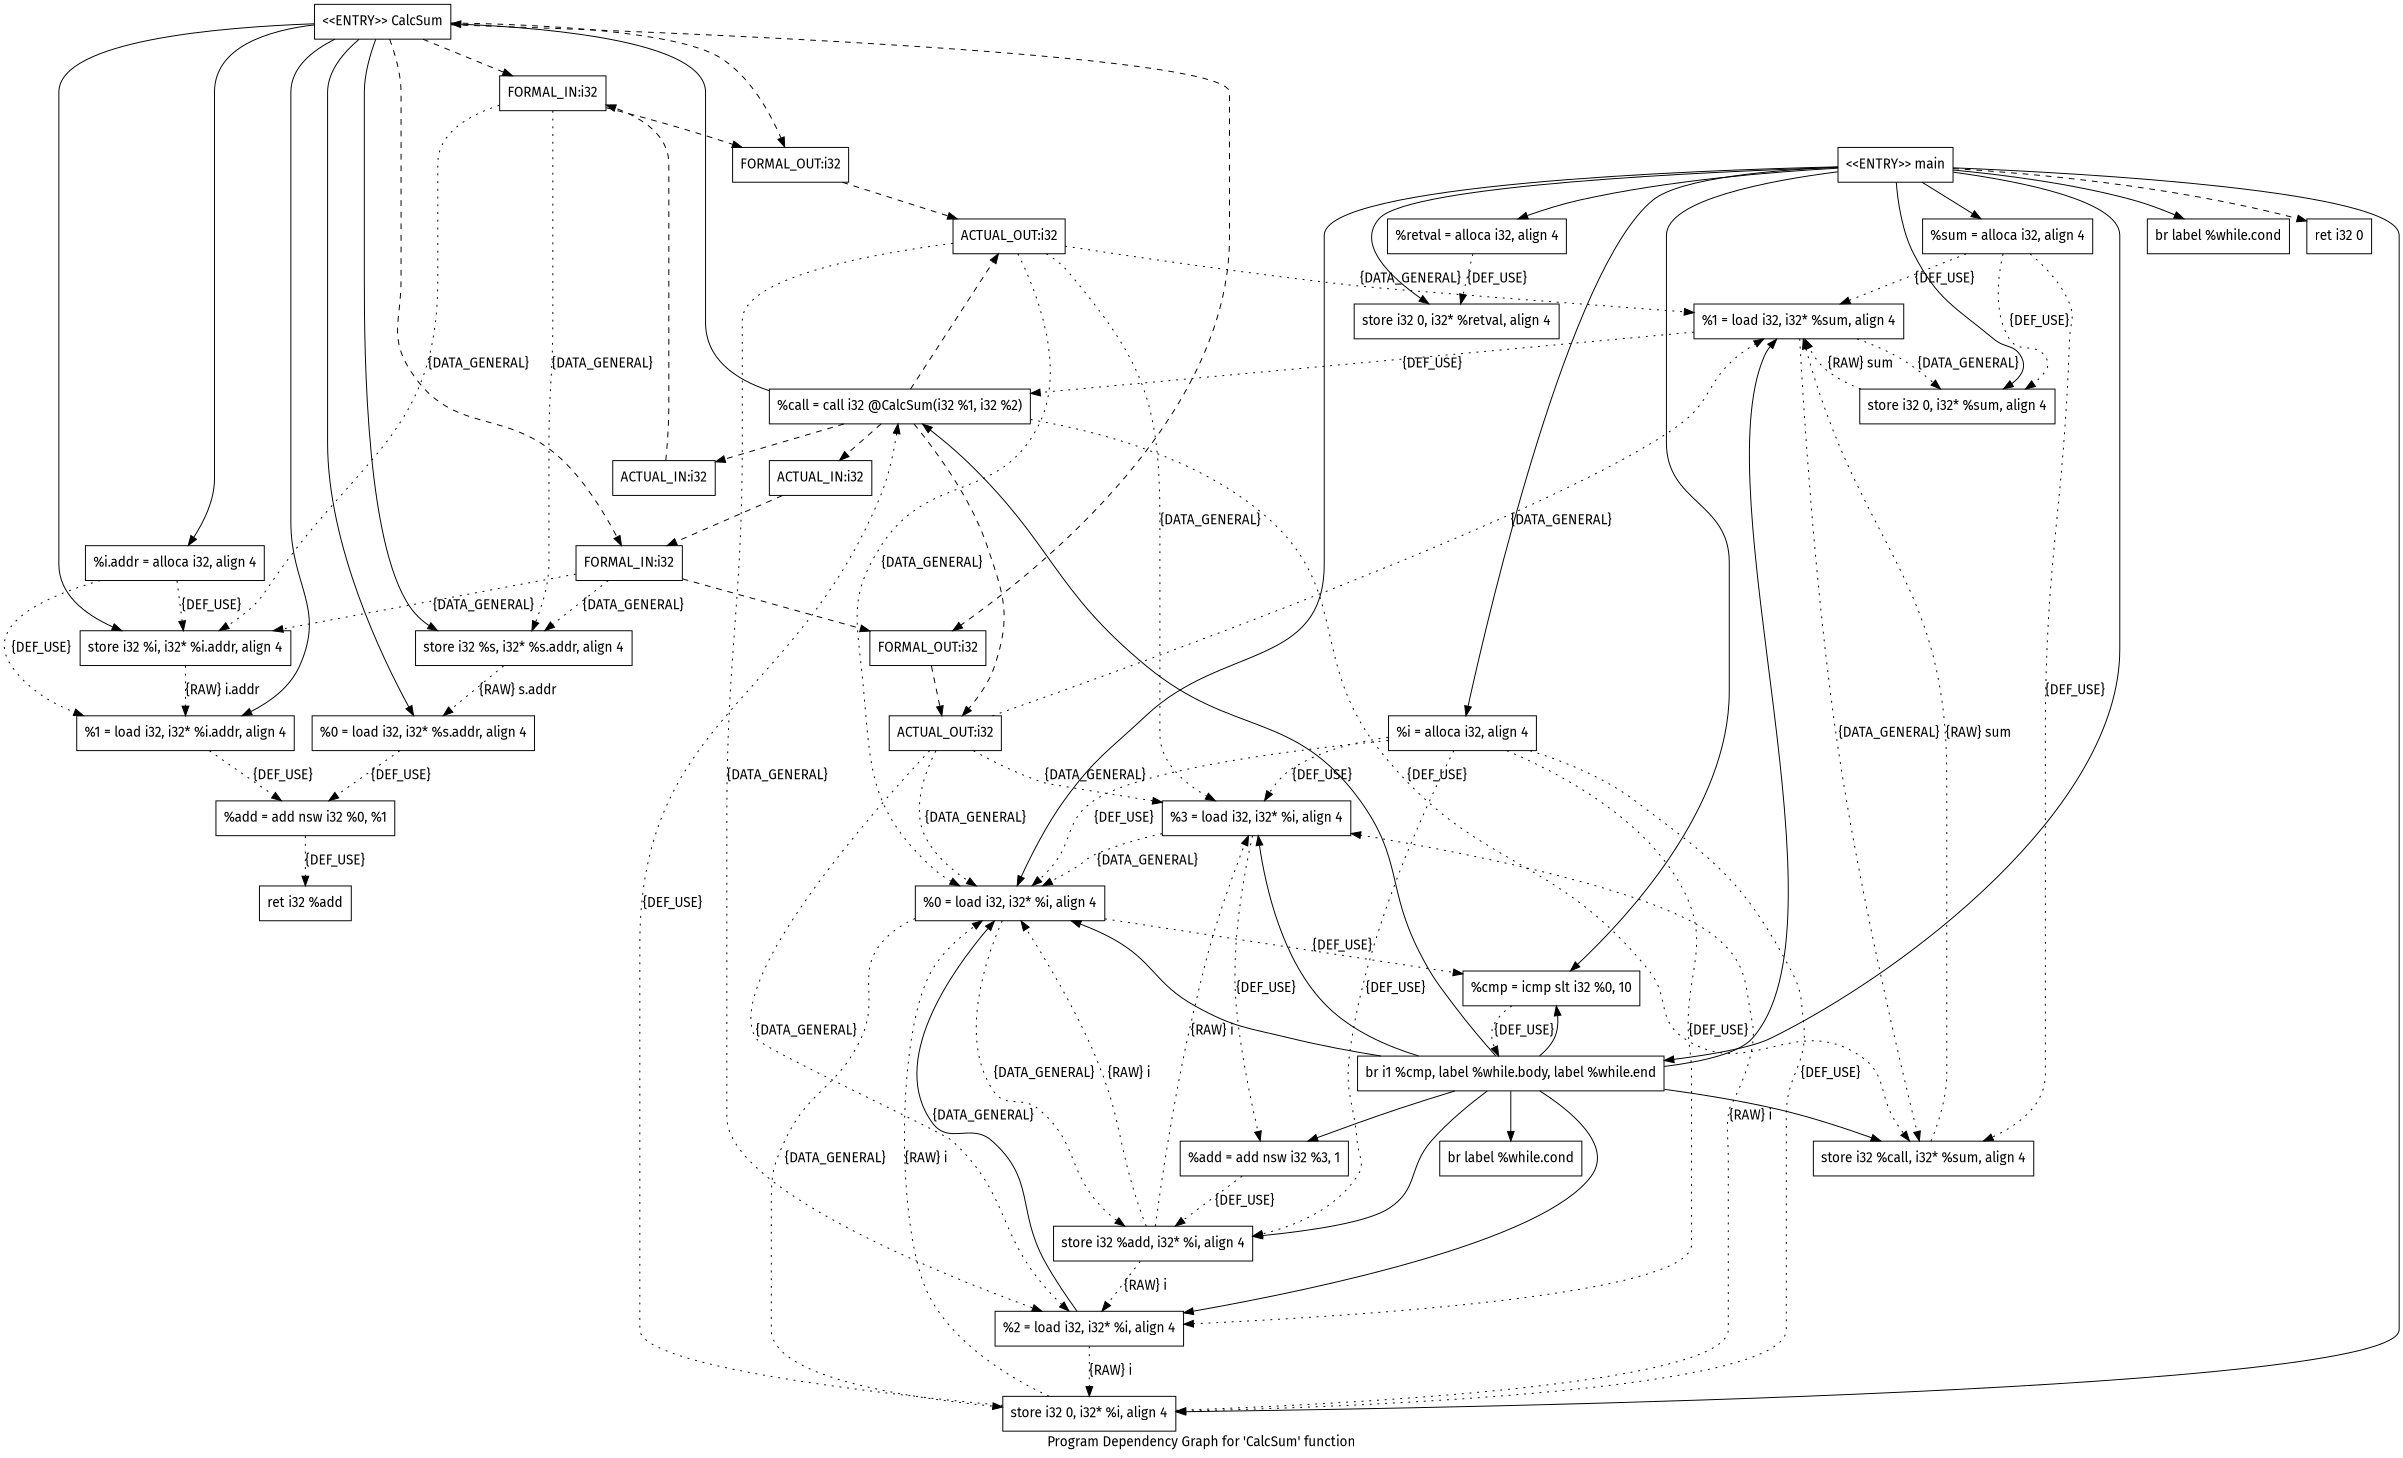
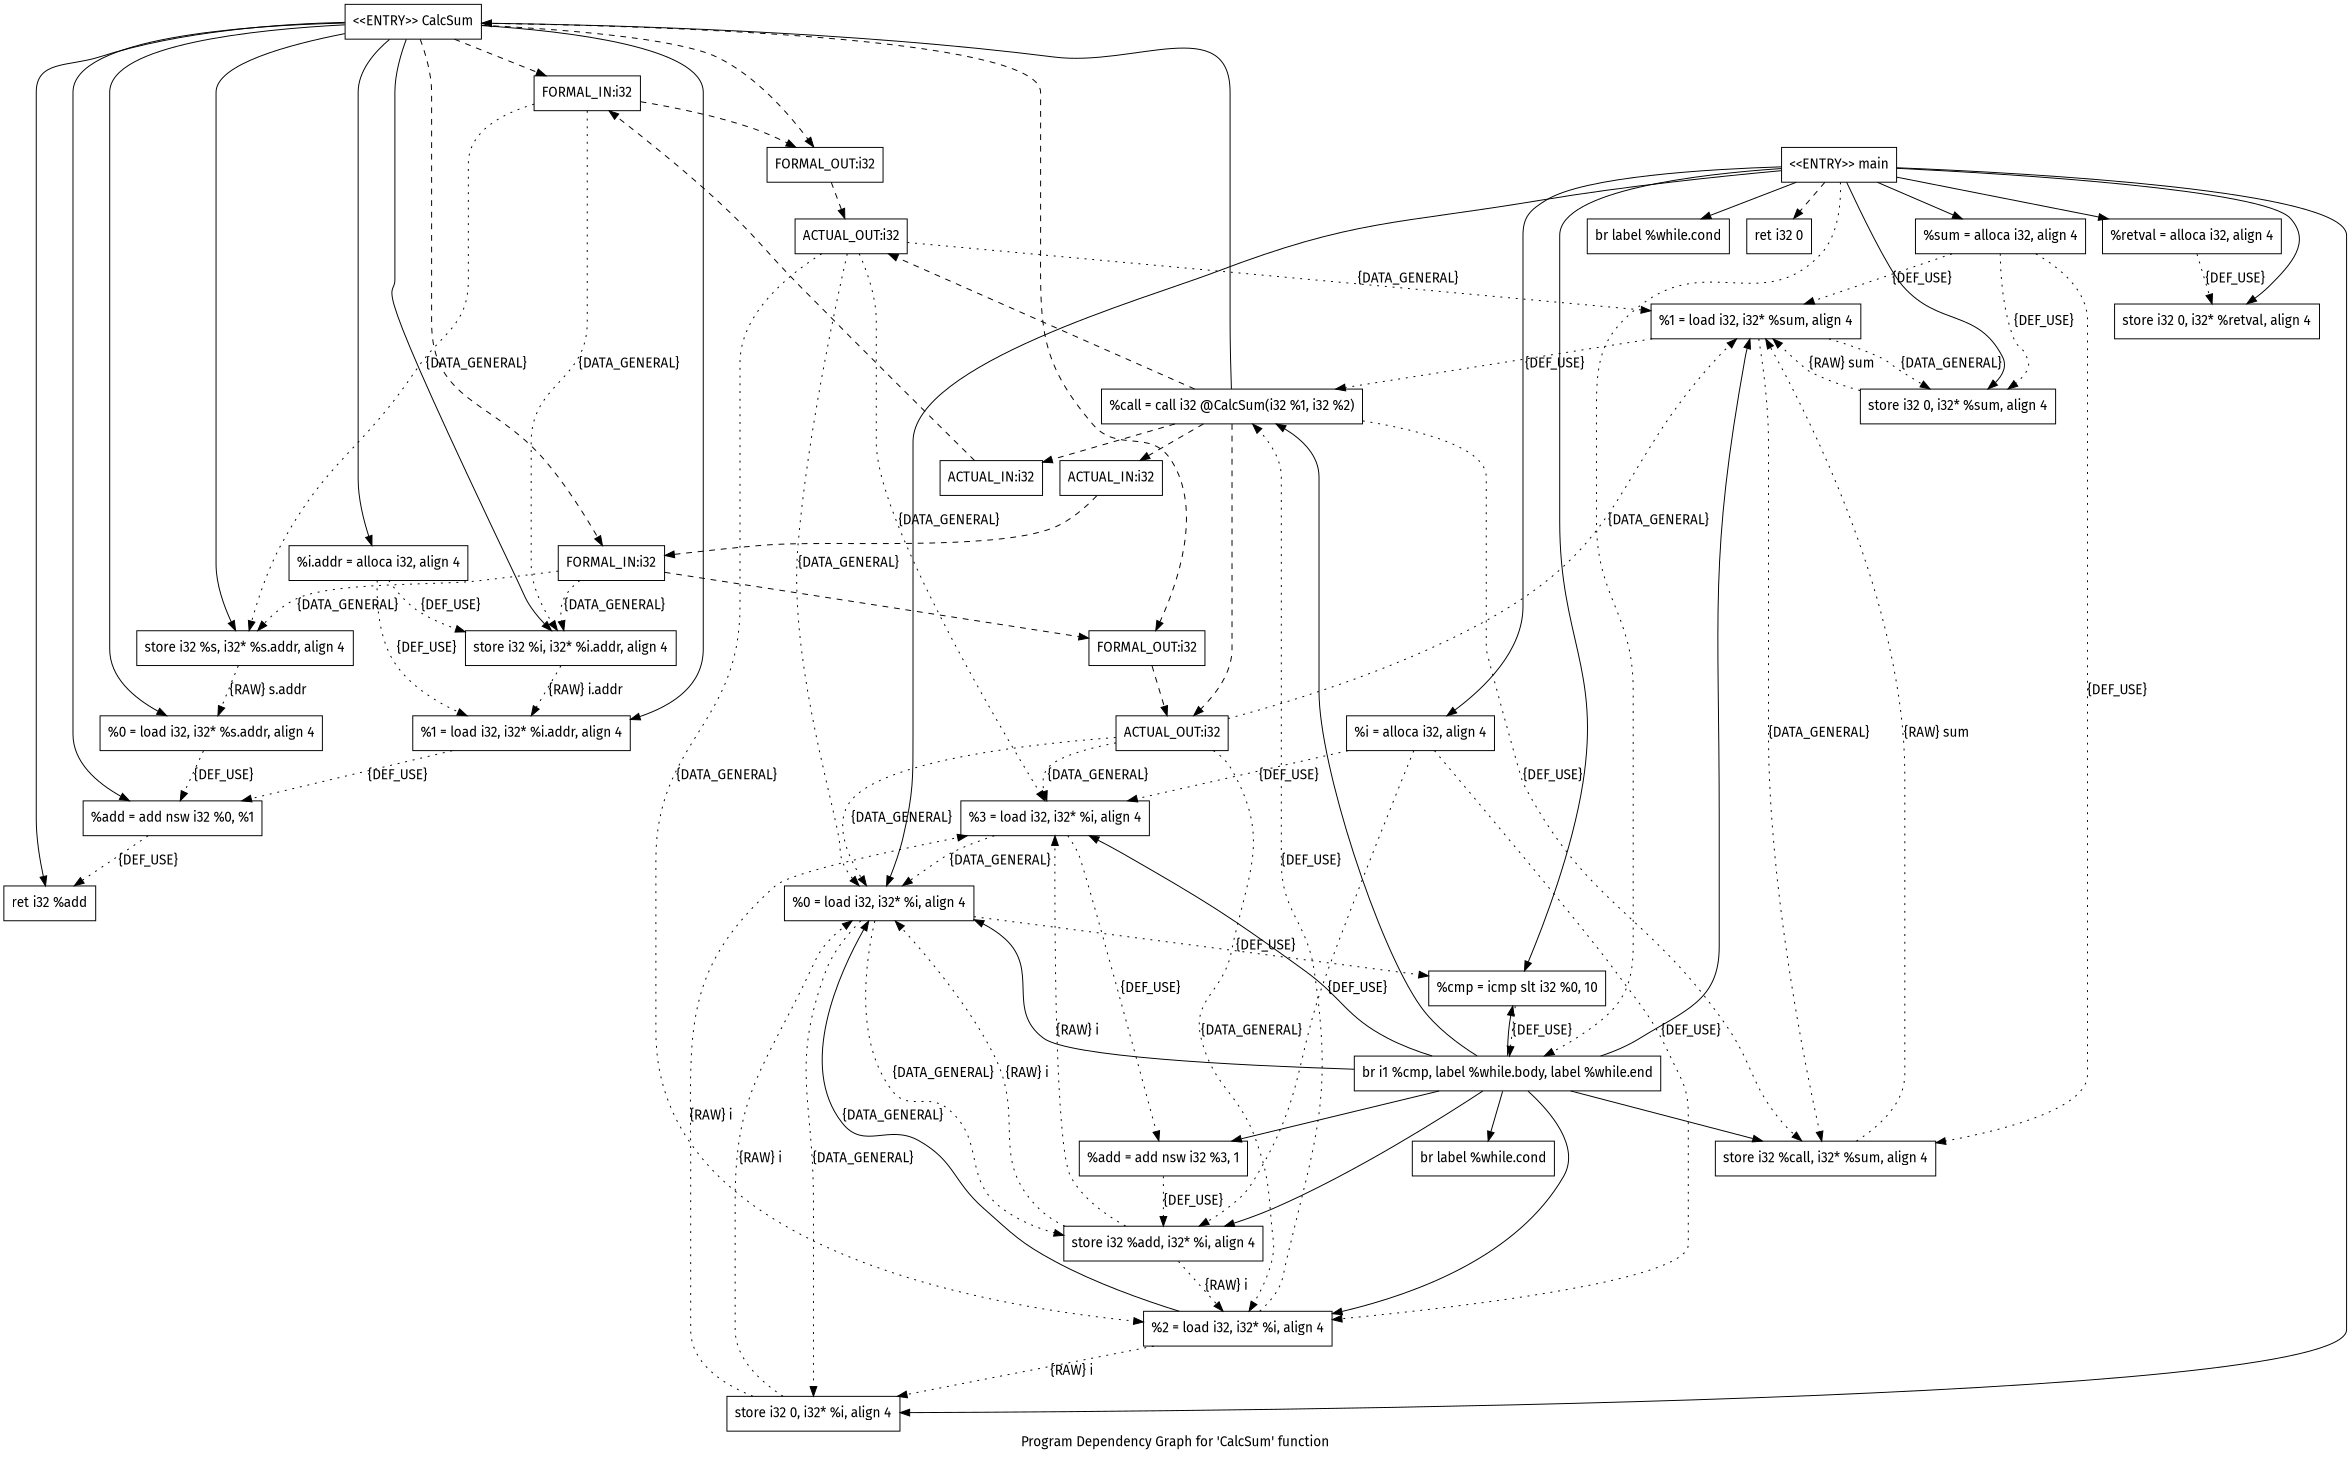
none -> (73, 308)
none -> (36, 320)
(2116, 671) -> (1600, 557)
(1191, 769) -> none
(640, 1033) -> (1282, 877)
(1786, 1280) -> none
